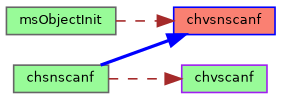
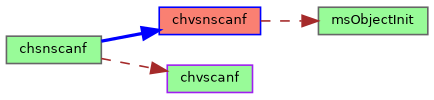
(137, 21) -> (281, 21)
